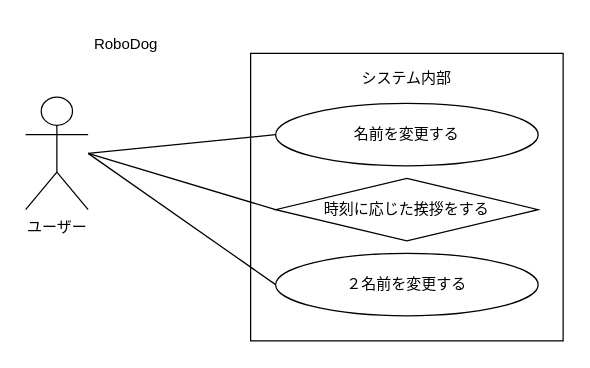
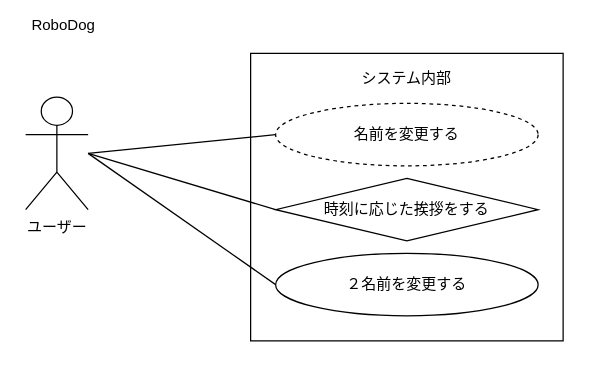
(126, 44) -> (63, 26)
(407, 134) -> (407, 134)
